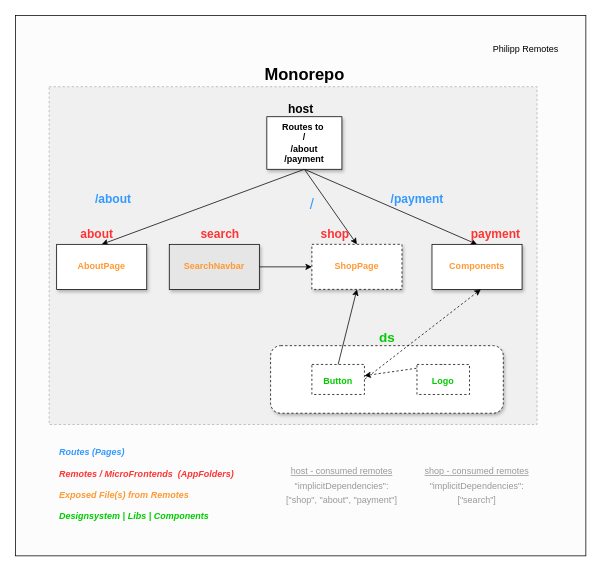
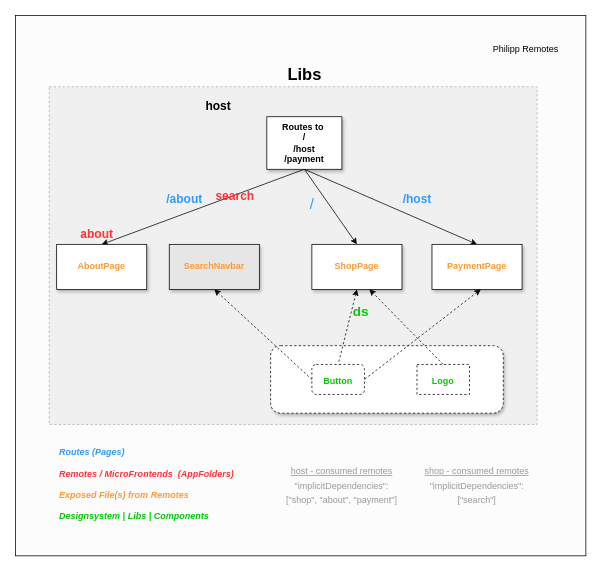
(305, 75) -> (305, 75)
(300, 109) -> (218, 105)
(304, 143) -> (304, 143)
(113, 199) -> (184, 199)
(417, 199) -> (417, 199)
(222, 233) -> (237, 195)
(334, 233) -> none
(495, 233) -> none
(306, 267) -> none
(357, 267) -> (357, 267)
(477, 267) -> (477, 267)
(349, 318) -> (349, 318)
none -> (264, 335)
(387, 338) -> (360, 312)
(396, 371) -> (426, 347)
(338, 379) -> (338, 379)
